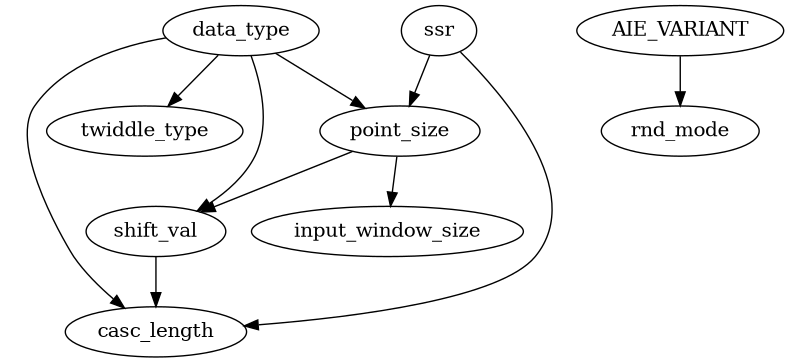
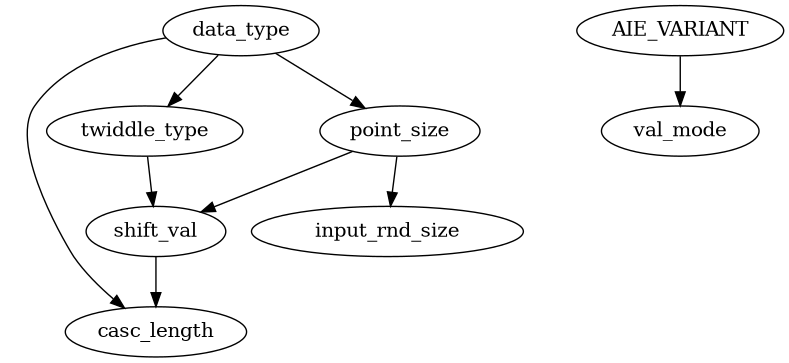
(439, 31) -> none
(680, 131) -> (680, 131)
(261, 139) -> (150, 174)
(387, 231) -> (387, 231)
